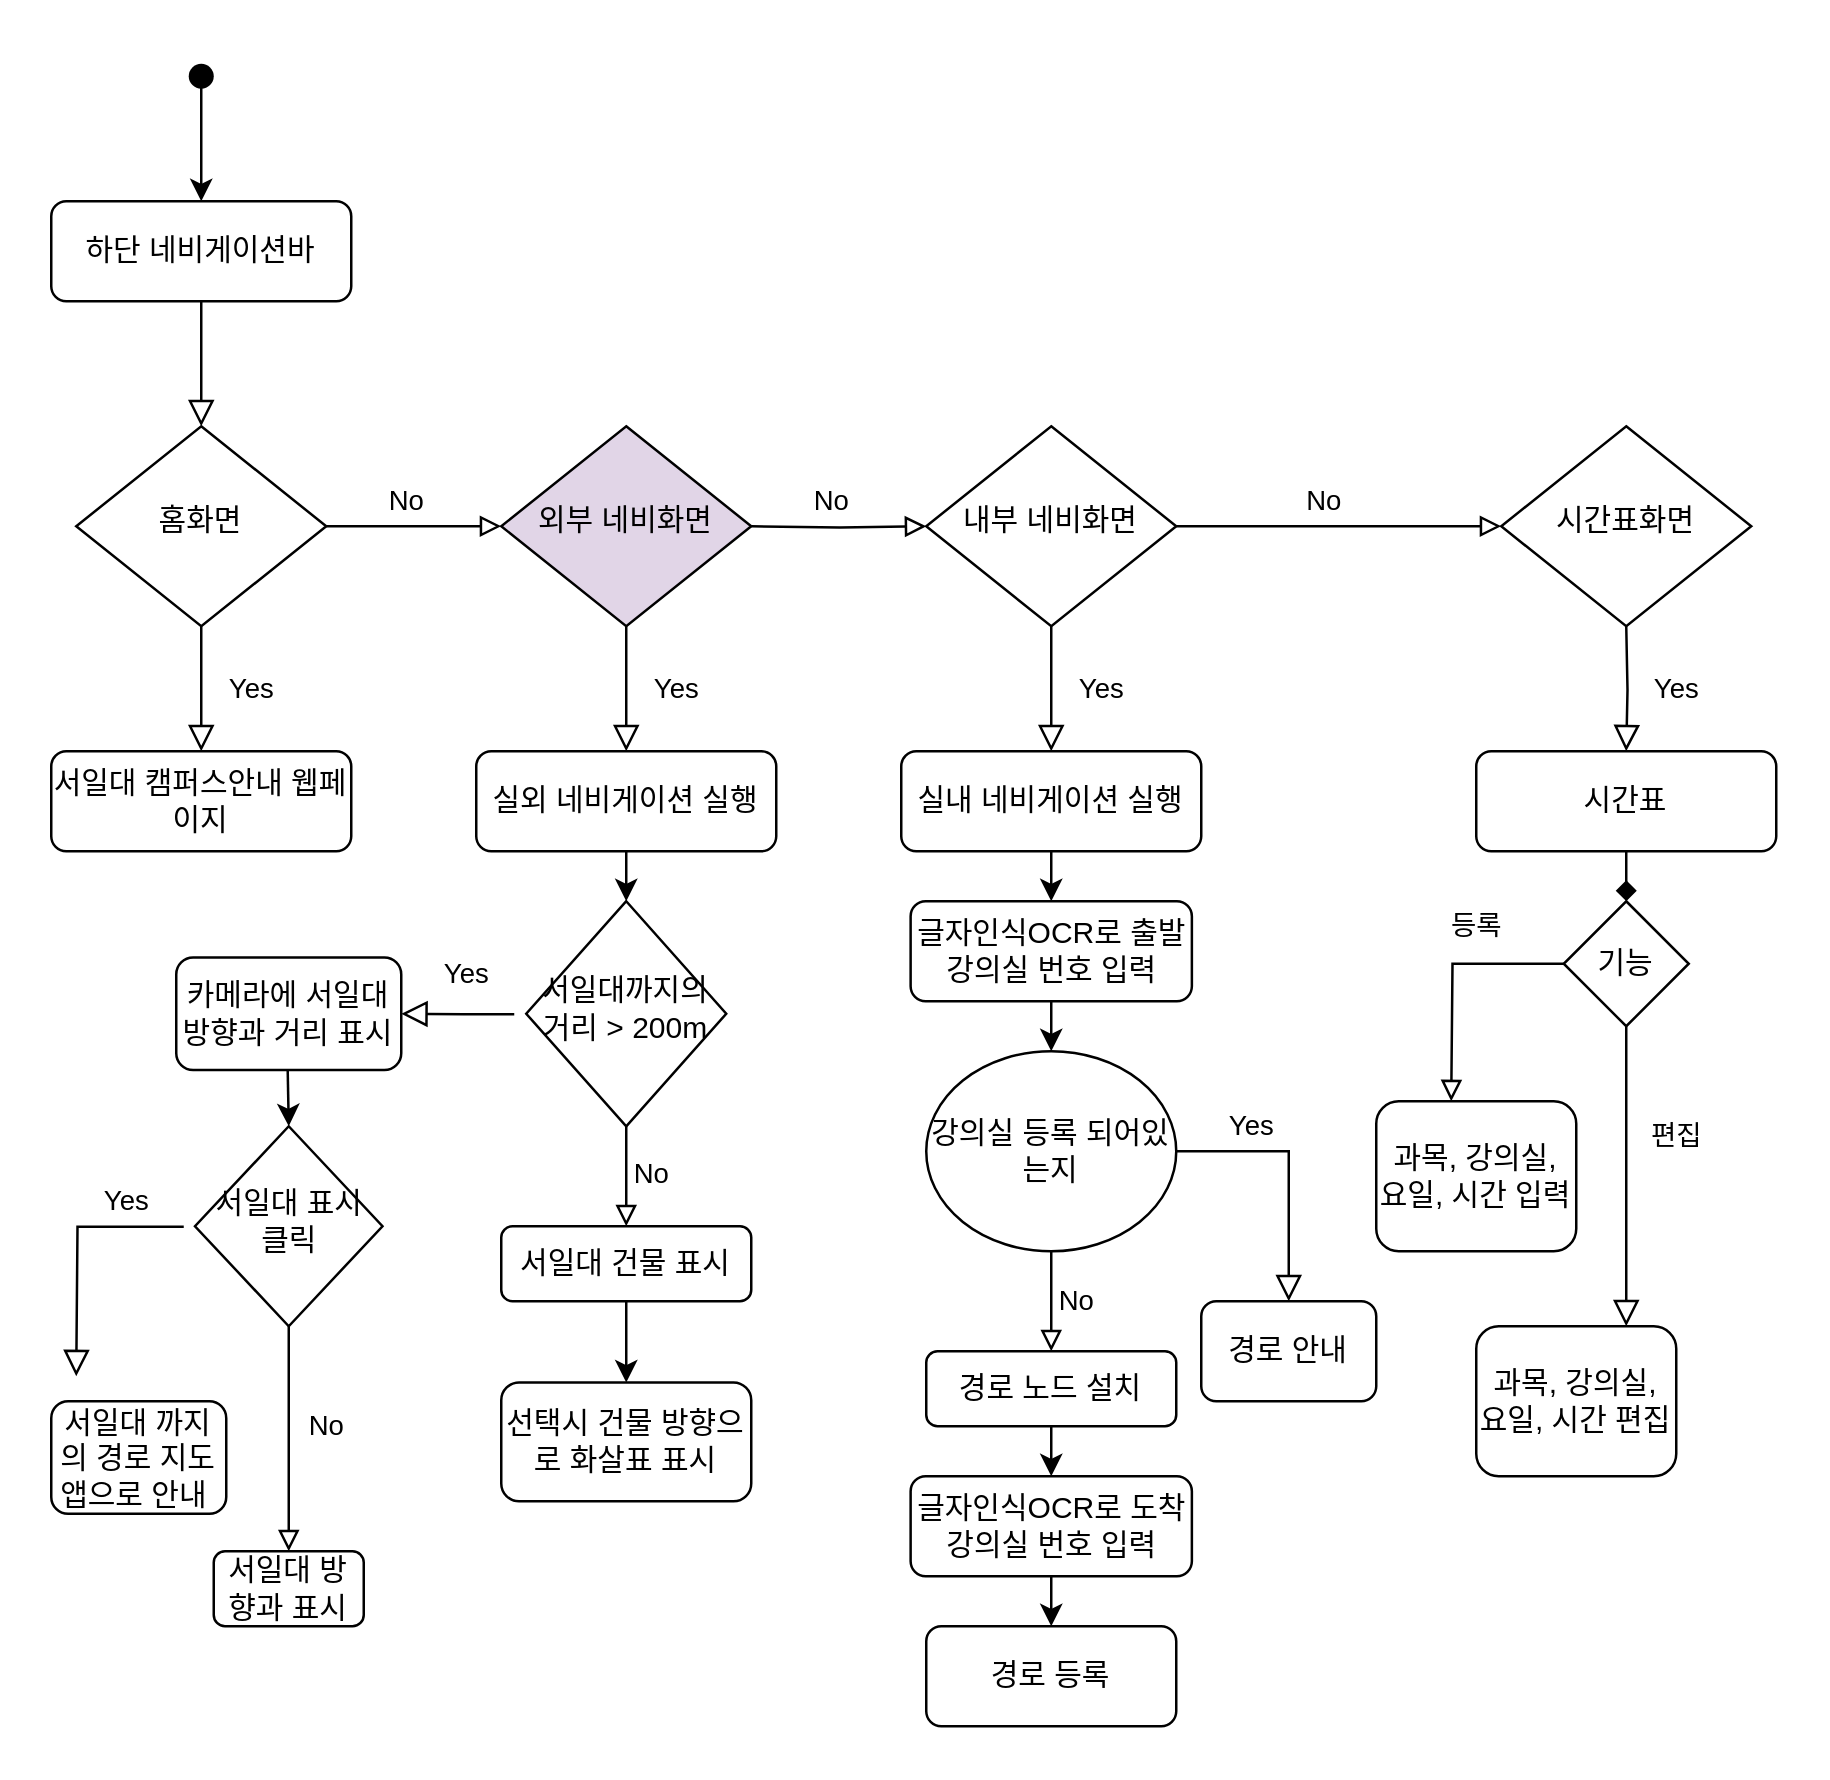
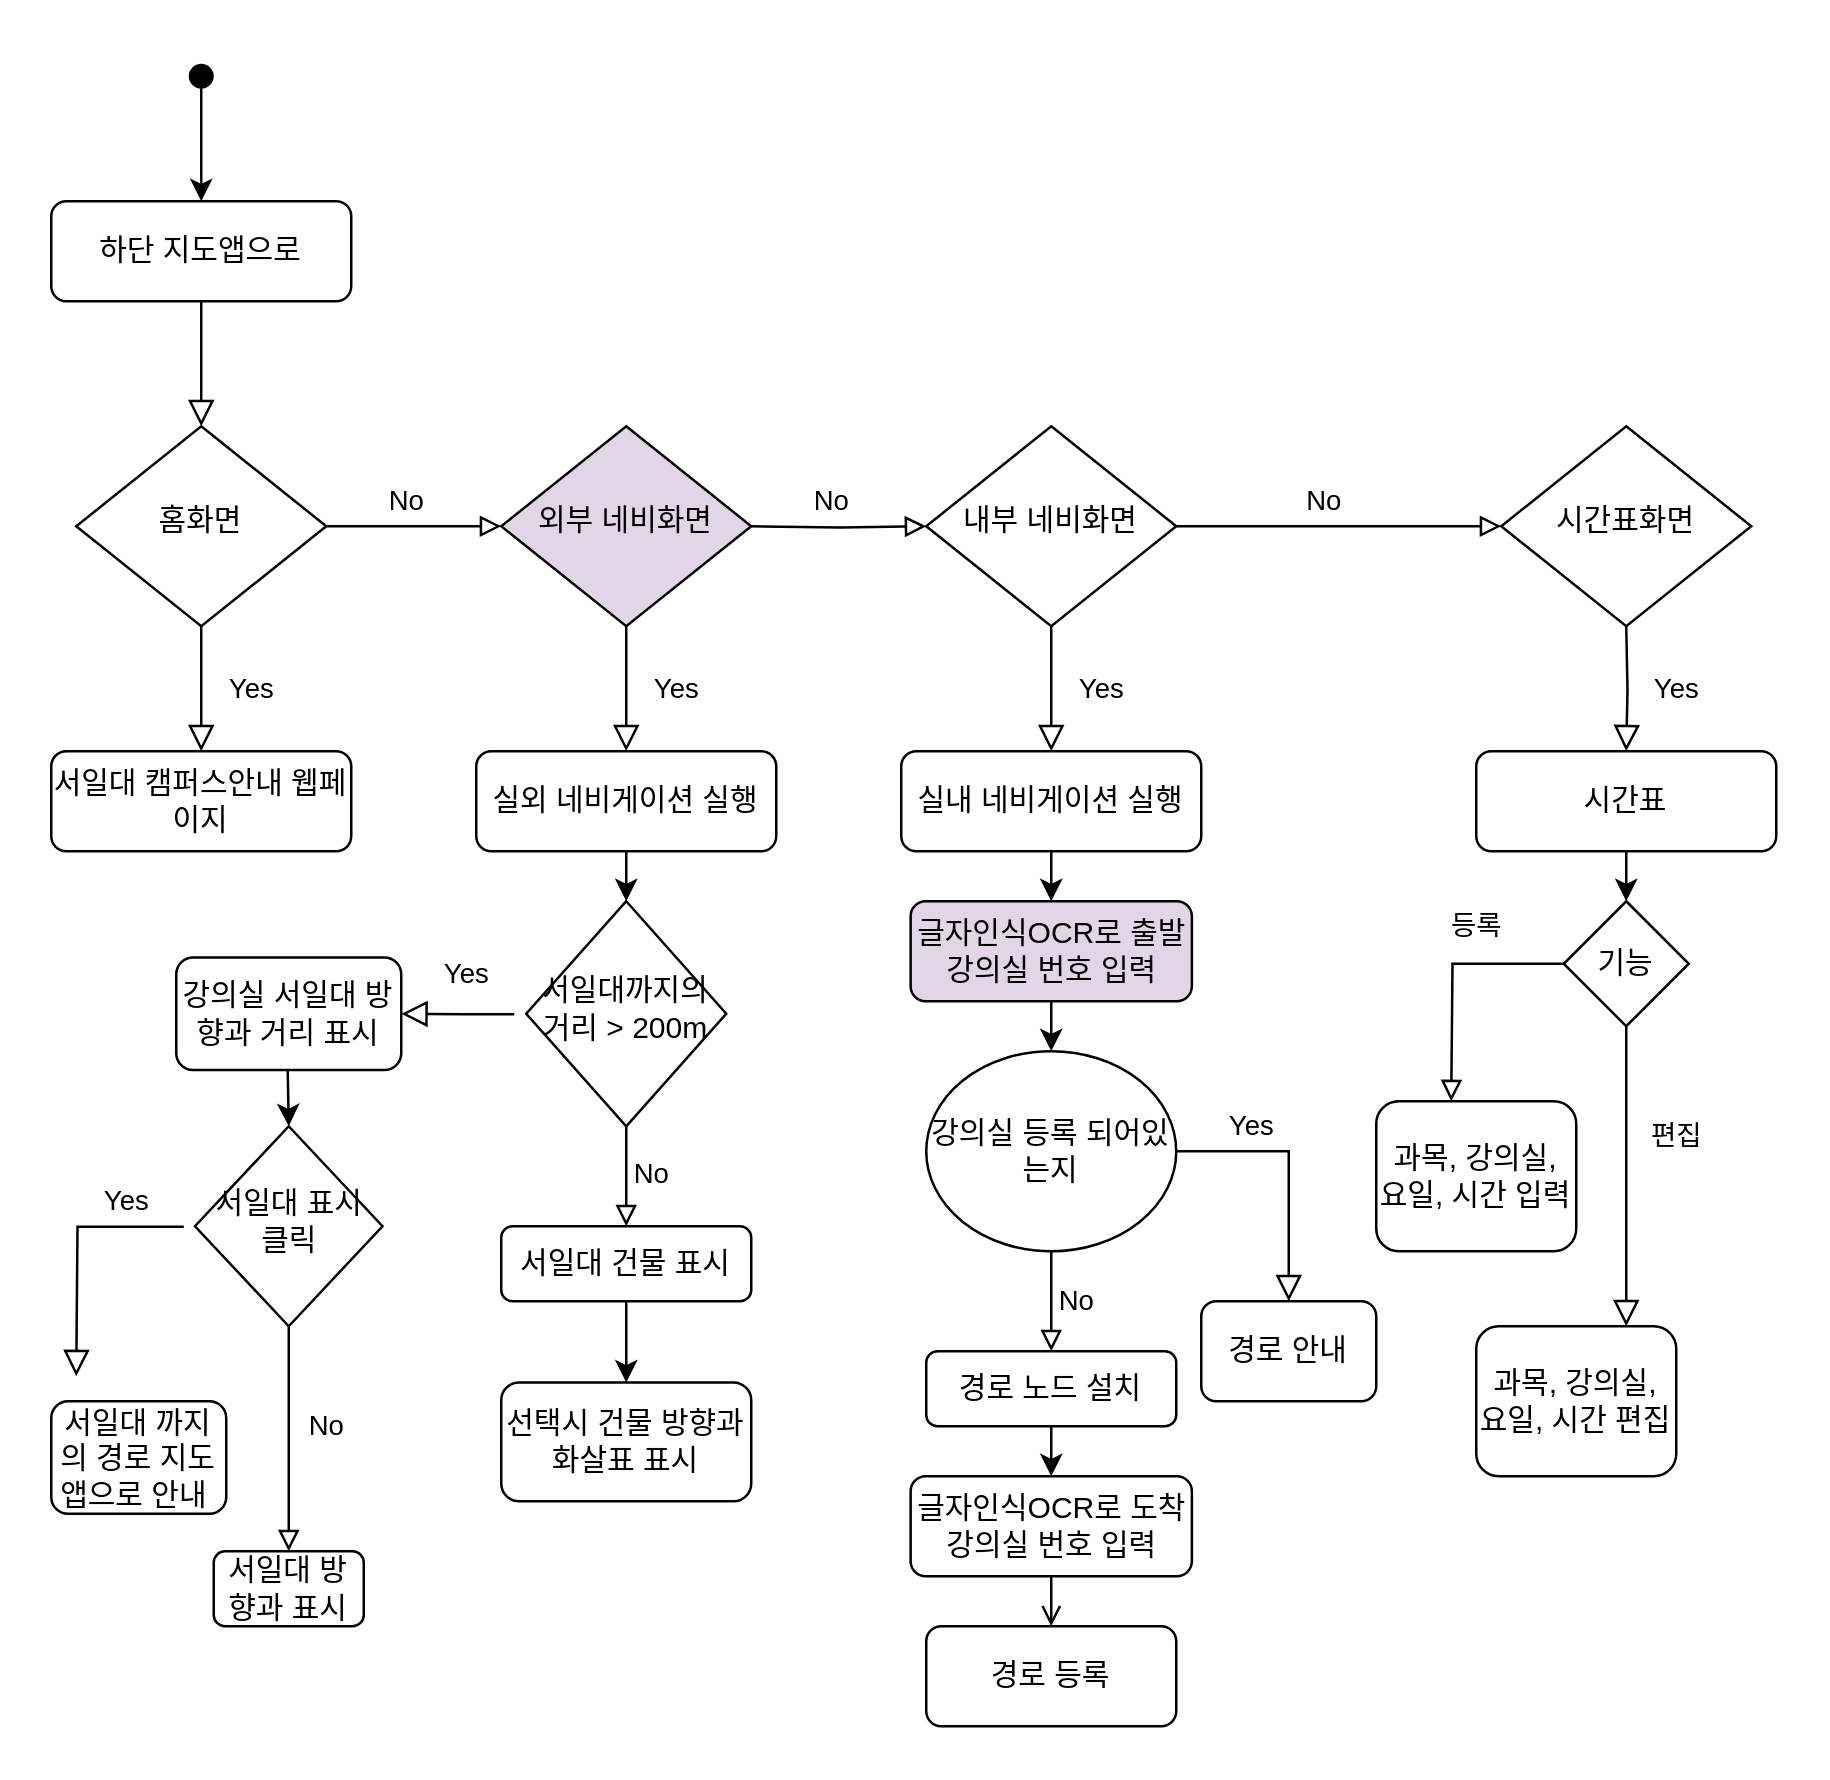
(201, 251) -> (201, 251)
(1626, 881) -> (1626, 882)
(1051, 951) -> (1051, 951)
(289, 1014) -> (289, 1014)
(626, 1441) -> (626, 1441)
(1051, 1608) -> (1051, 1612)
